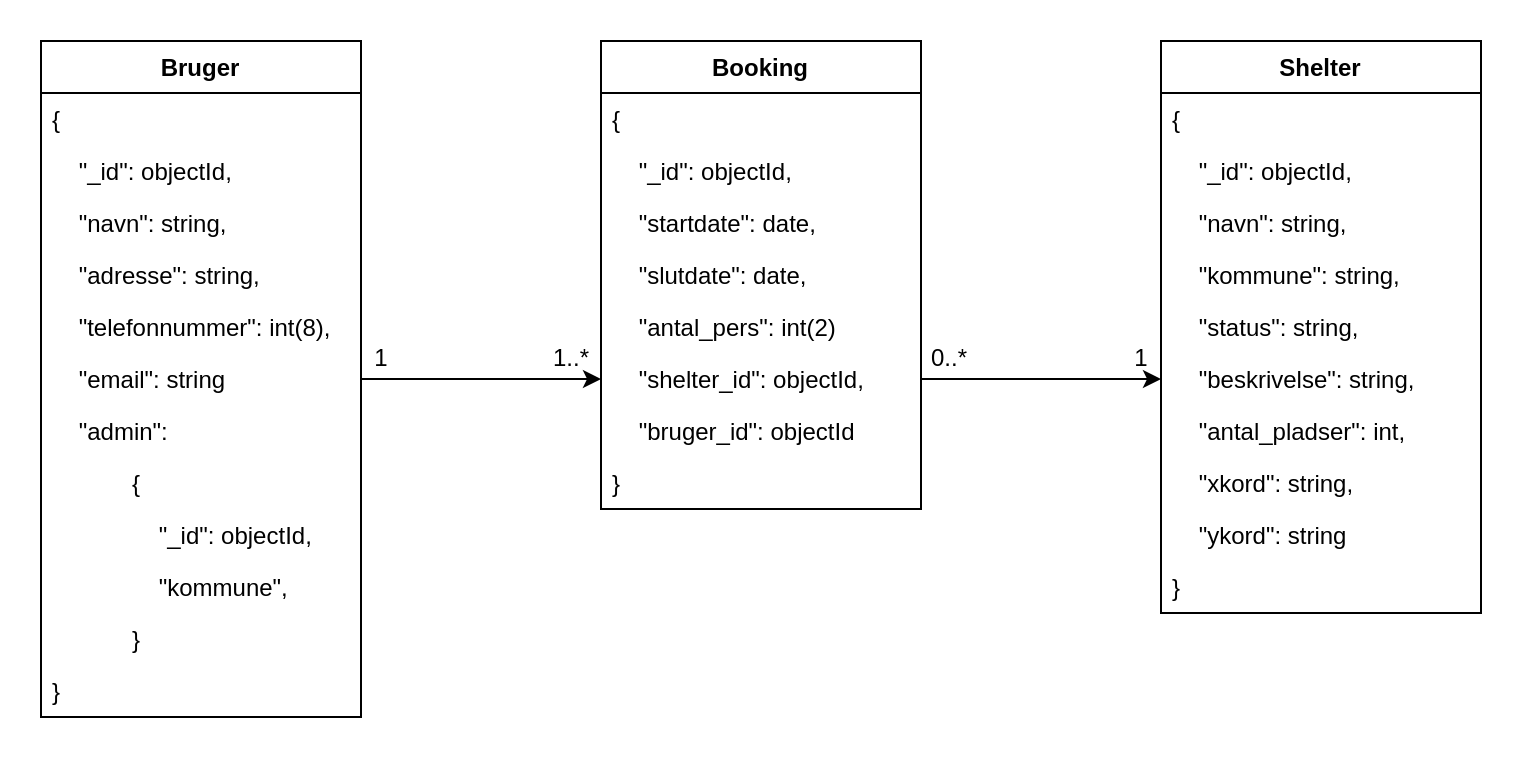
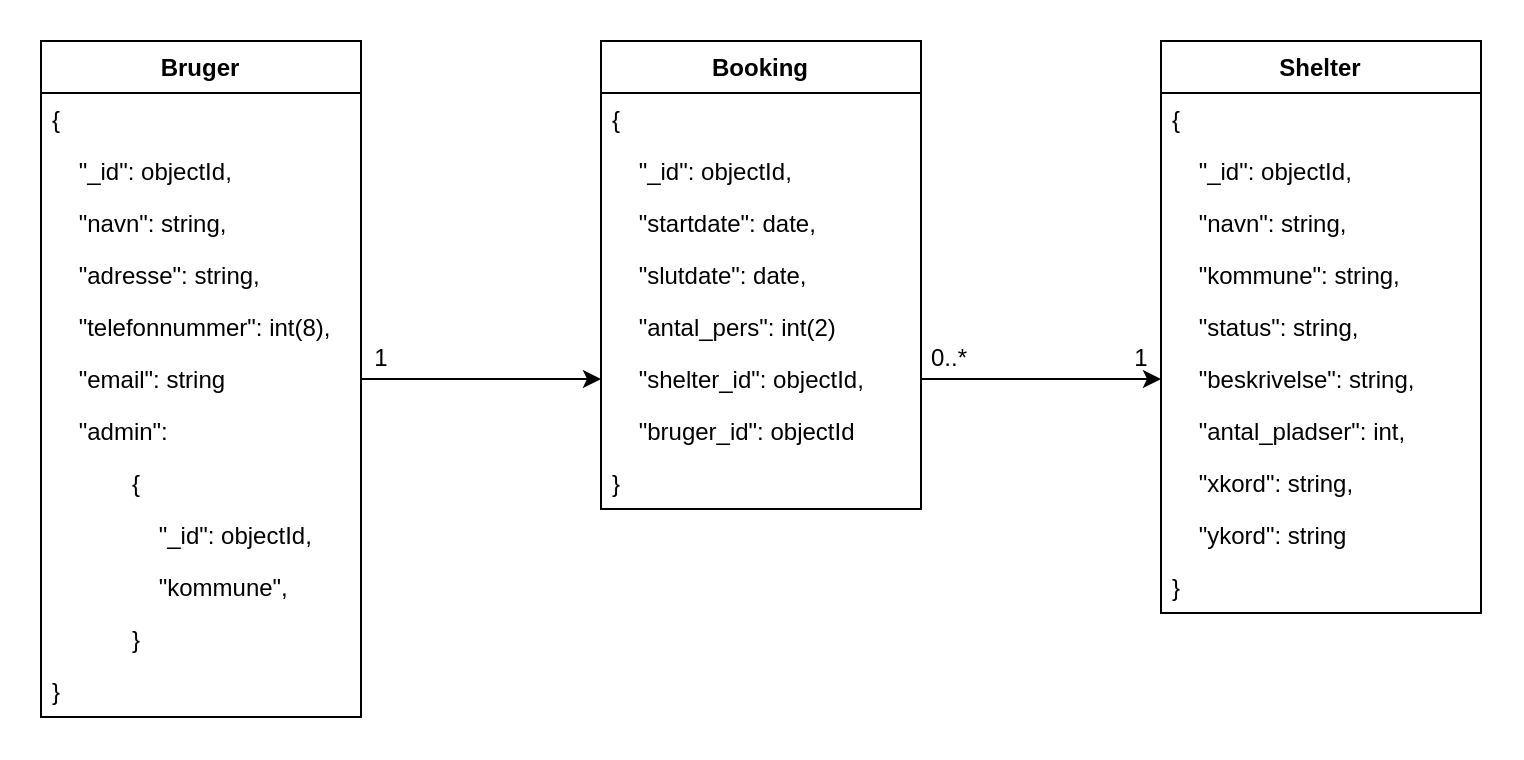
(571, 359) -> none
